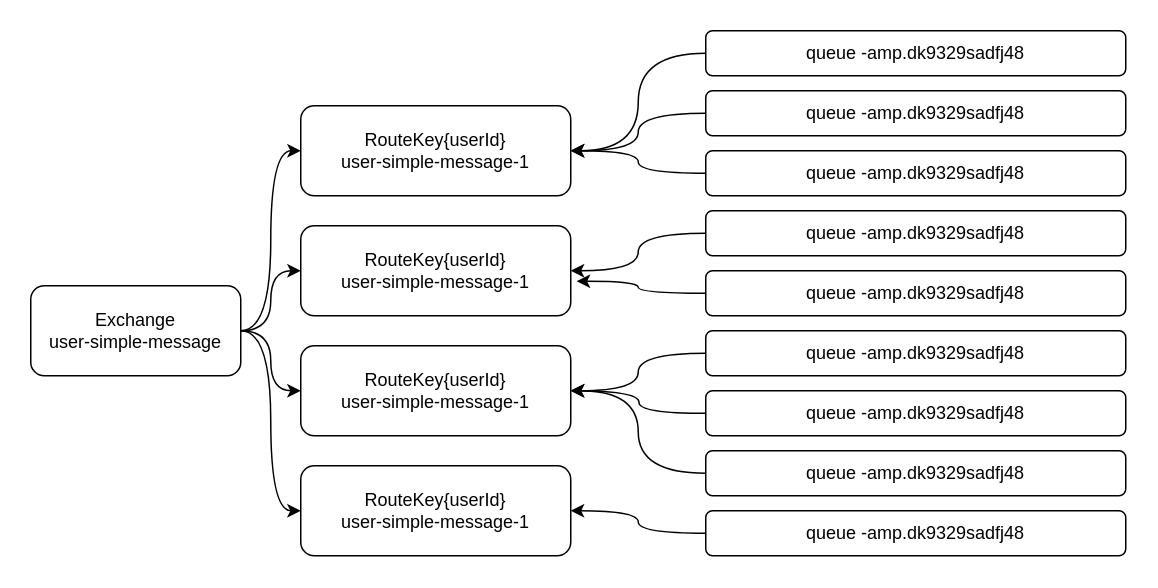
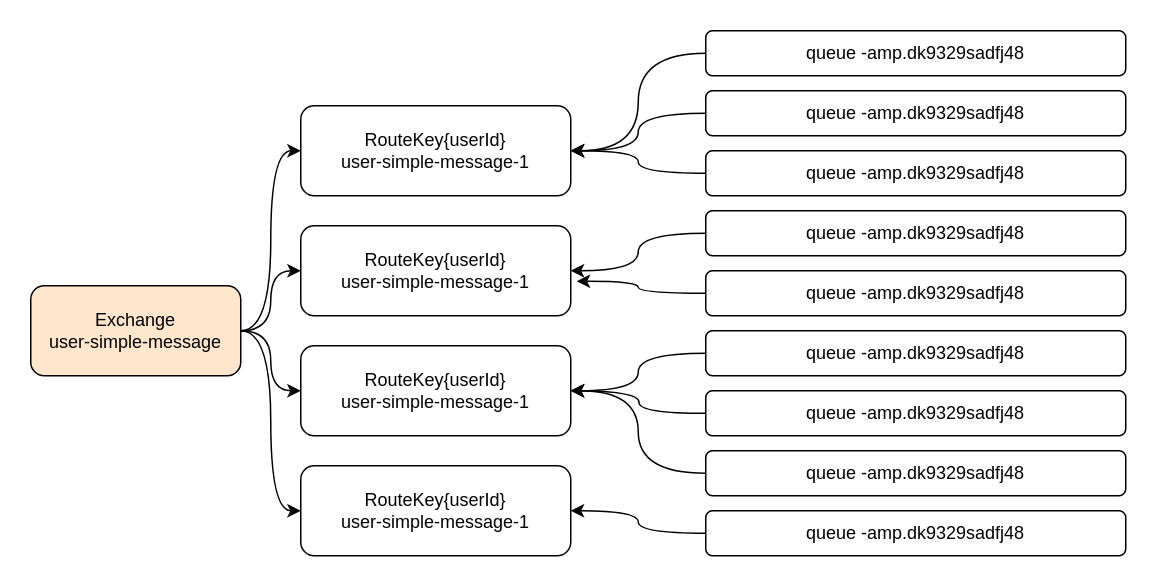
(136, 331) -> (136, 331)
